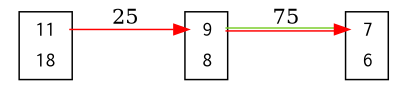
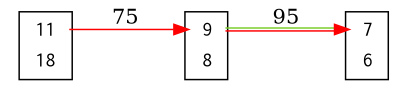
(126, 18) -> (126, 18)
(287, 18) -> (287, 18)
